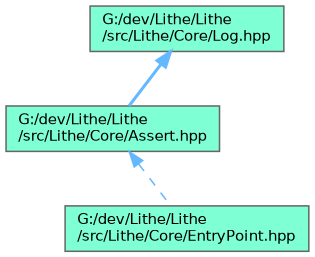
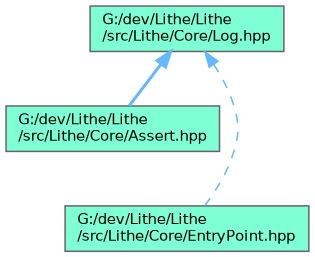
(155, 185) -> (237, 136)
